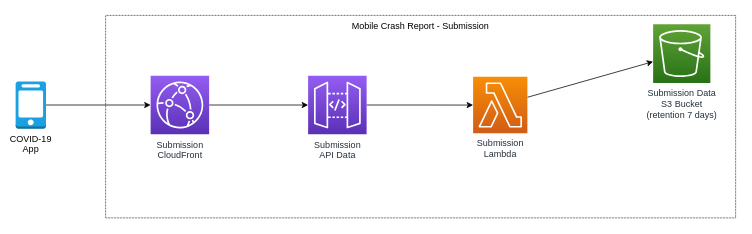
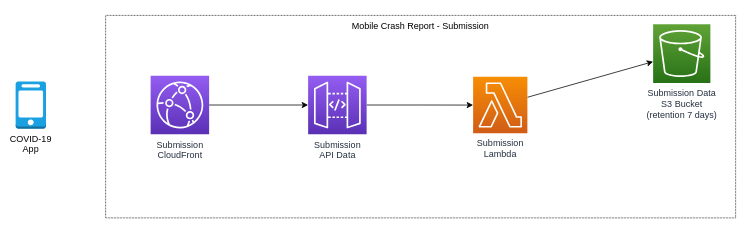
(144, 105) -> none
